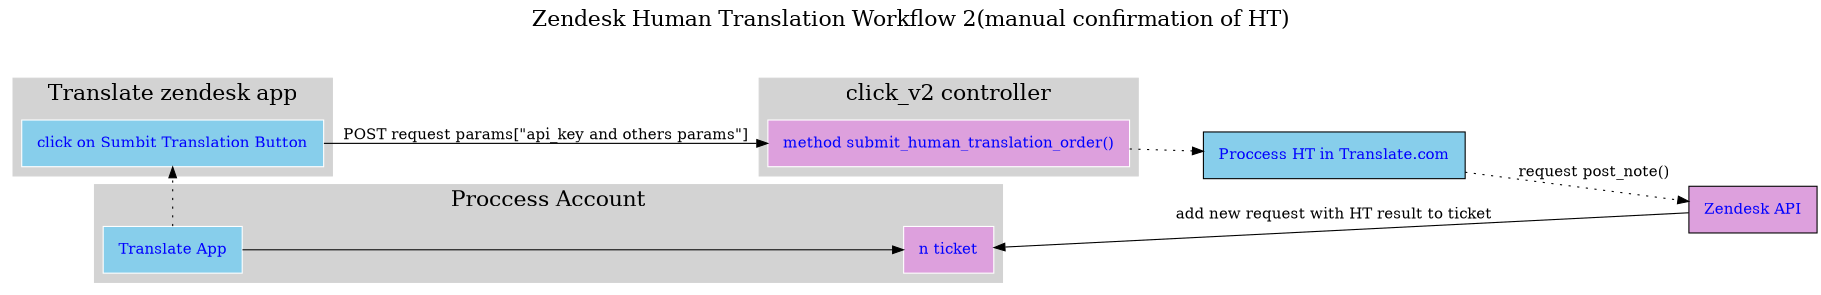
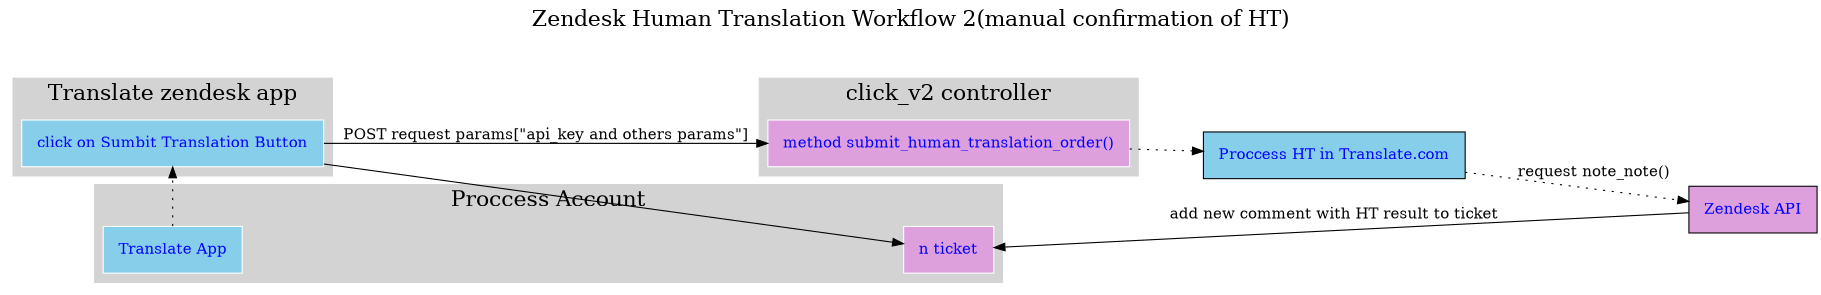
(1594, 172) -> (1594, 172)
(1334, 215) -> (1334, 215)
(567, 250) -> (608, 203)
